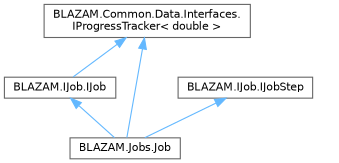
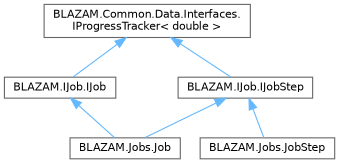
(135, 93) -> (206, 61)
none -> (267, 148)
